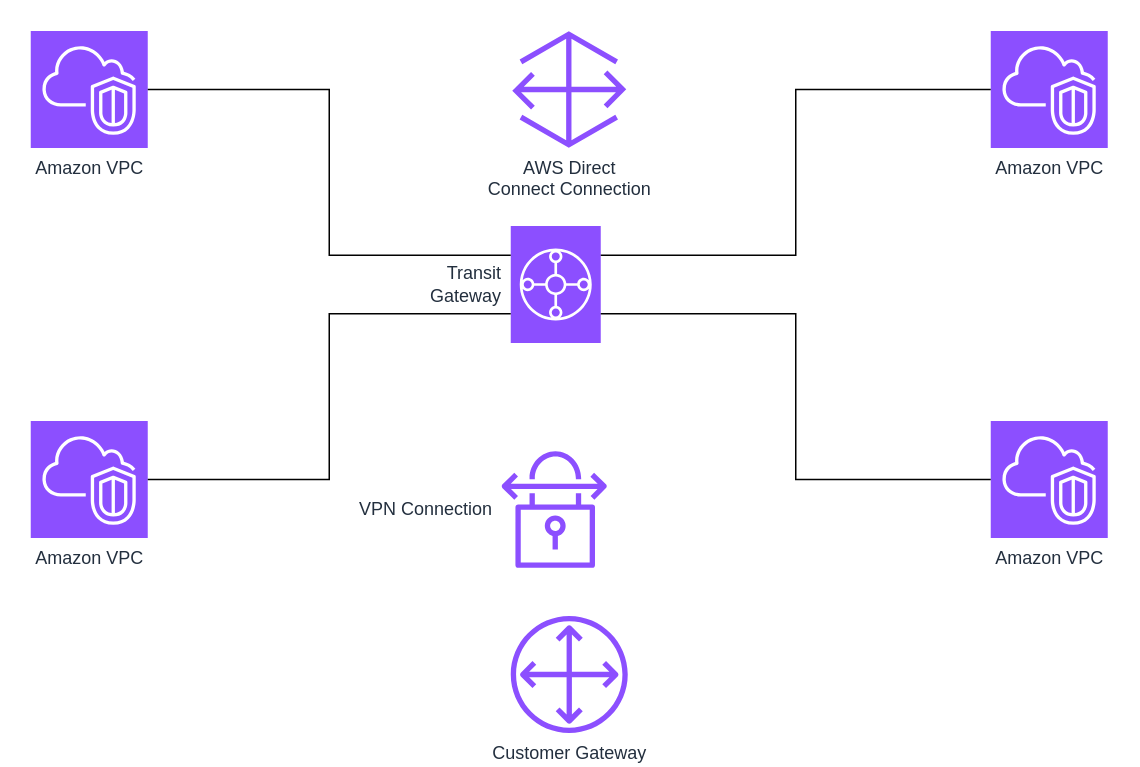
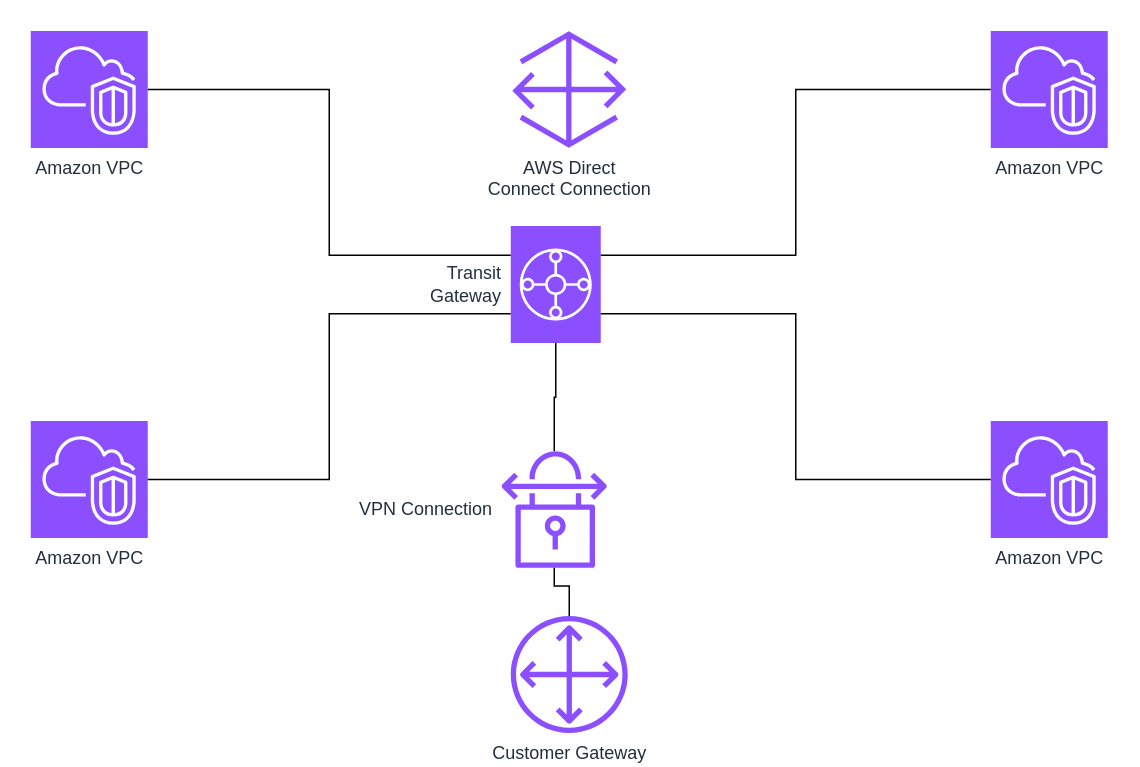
none -> (556, 397)
none -> (568, 586)
